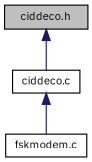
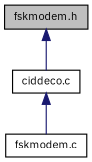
(46, 17) -> (46, 17)
